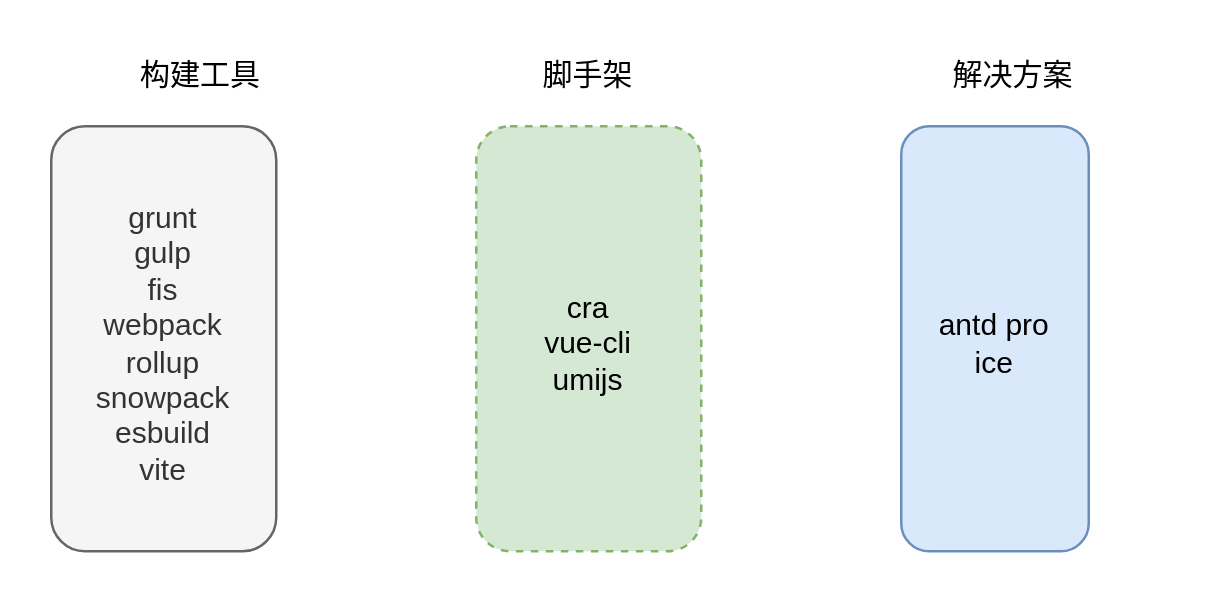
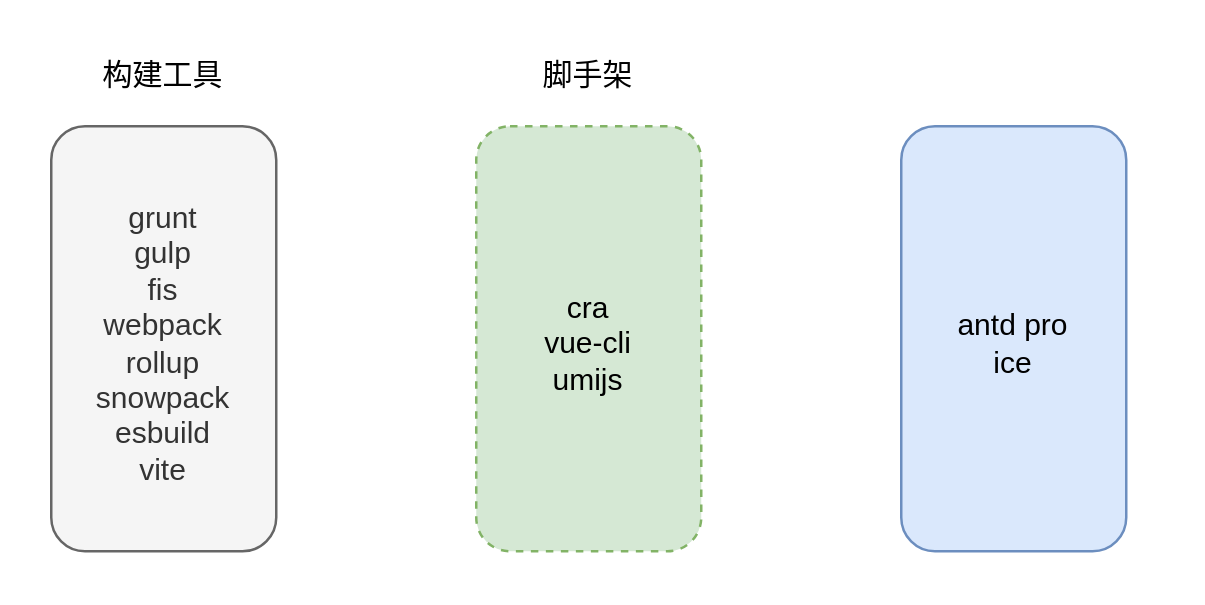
(201, 76) -> (164, 76)
(1014, 76) -> none
(995, 339) -> (1014, 339)
